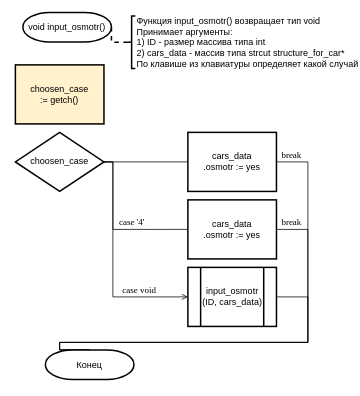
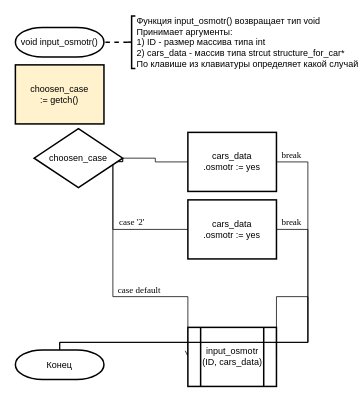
(67, 27) -> (60, 42)
(60, 162) -> (78, 158)
(132, 222) -> (132, 222)
(140, 290) -> (140, 290)
(232, 297) -> (232, 357)
(90, 365) -> (60, 365)
